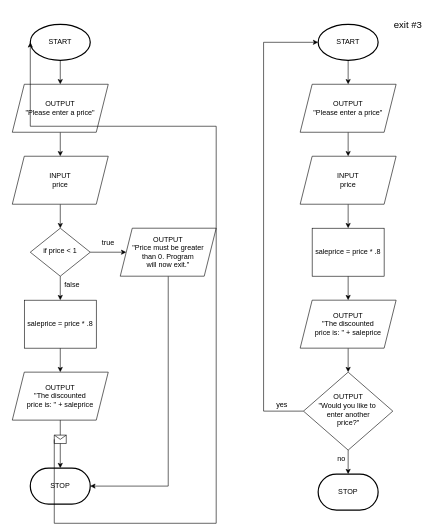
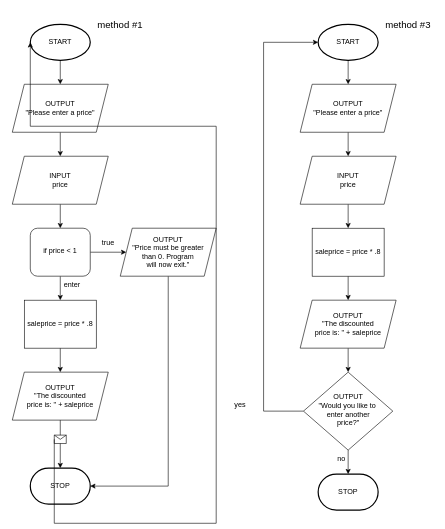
none -> (120, 24)
(408, 24) -> (408, 24)
(60, 252) -> (60, 252)
(72, 285) -> (72, 285)
(282, 405) -> (240, 405)
